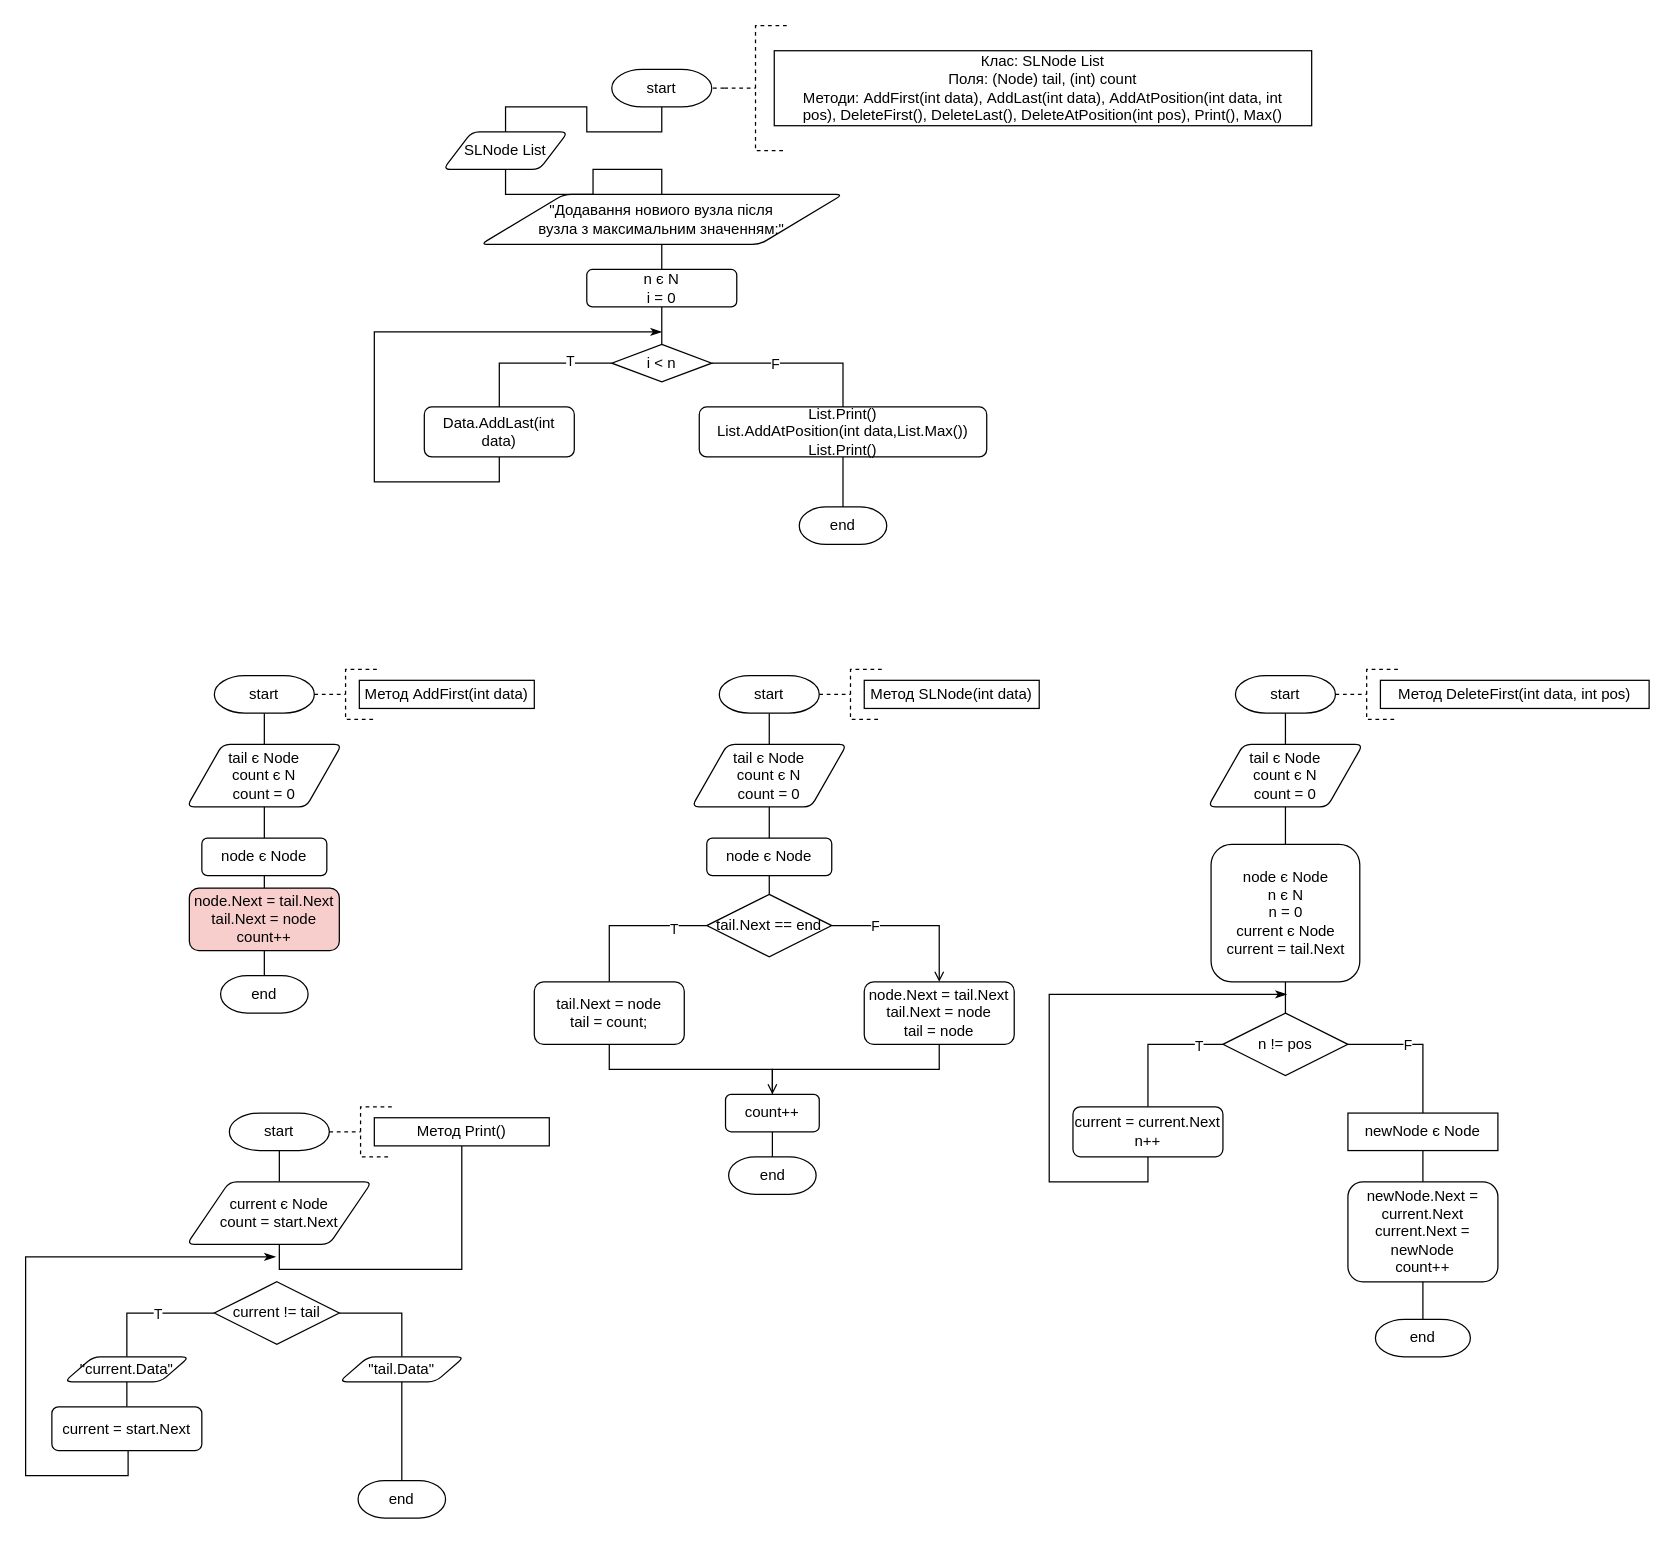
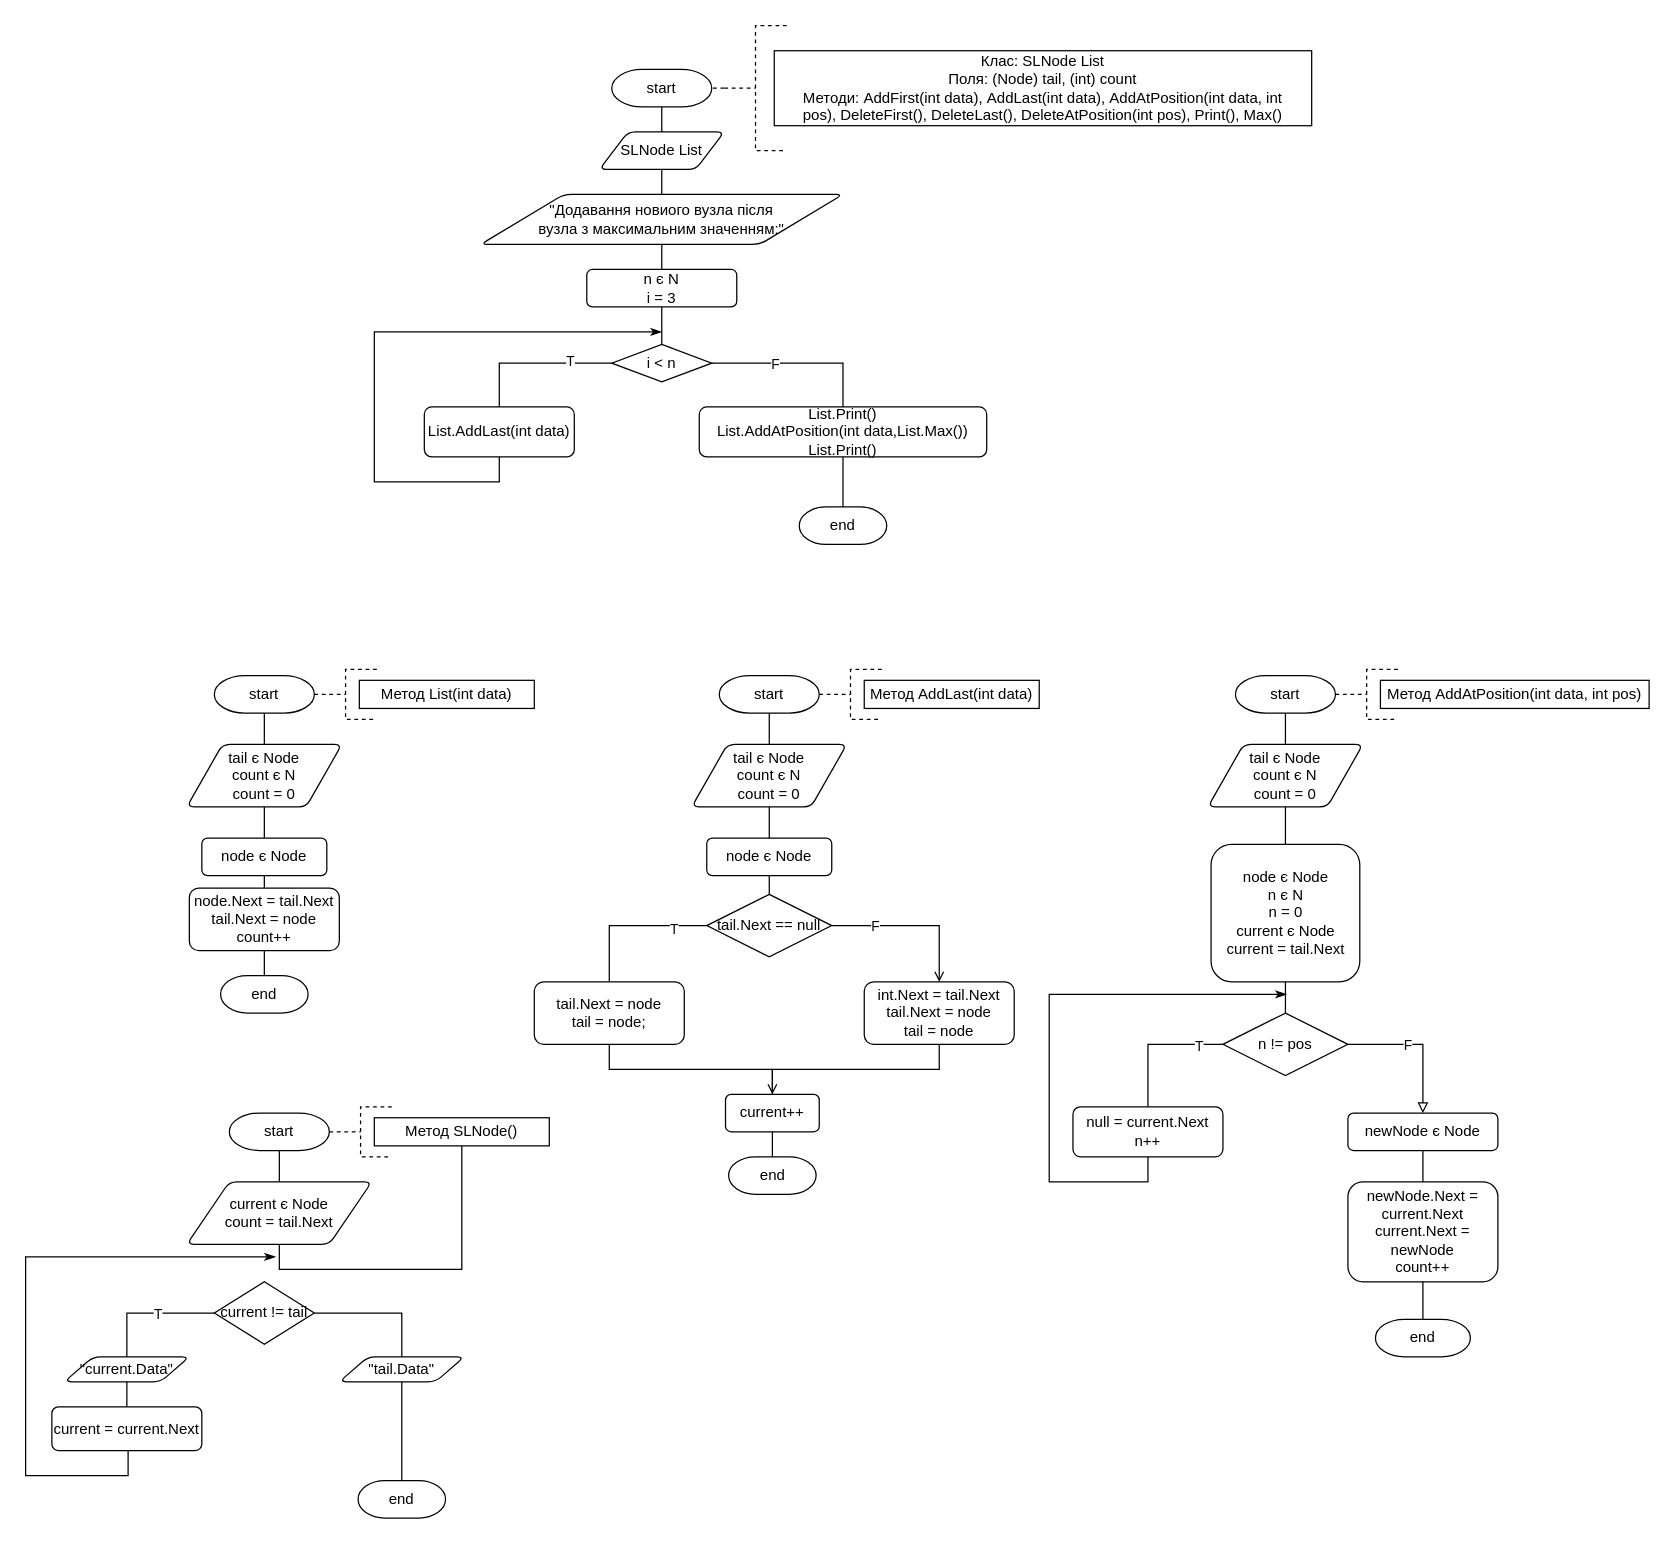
(506, 151) -> (662, 151)
(662, 288) -> (662, 288)
(499, 432) -> (499, 432)
(447, 694) -> (447, 694)
(952, 694) -> (952, 694)
(1515, 694) -> (1515, 694)
(264, 919) -> (264, 919)
(769, 926) -> (769, 926)
(609, 1013) -> (609, 1013)
(939, 1013) -> (939, 1013)
(1423, 1105) -> (1423, 1101)
(773, 1113) -> (773, 1113)
(462, 1132) -> (462, 1132)
(1148, 1132) -> (1148, 1132)
(1423, 1132) -> (1423, 1132)
(279, 1213) -> (279, 1213)
(277, 1313) -> (264, 1313)
(127, 1429) -> (127, 1429)
